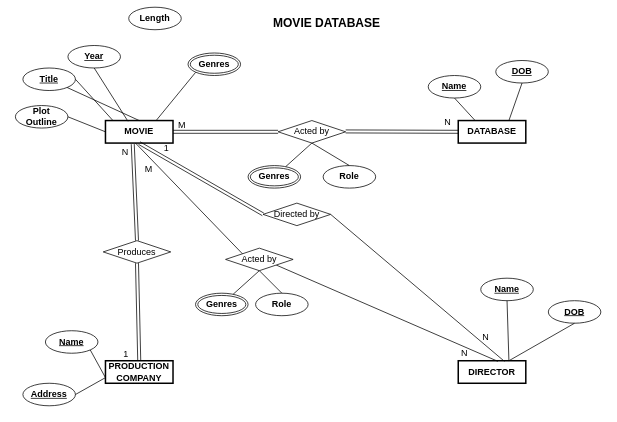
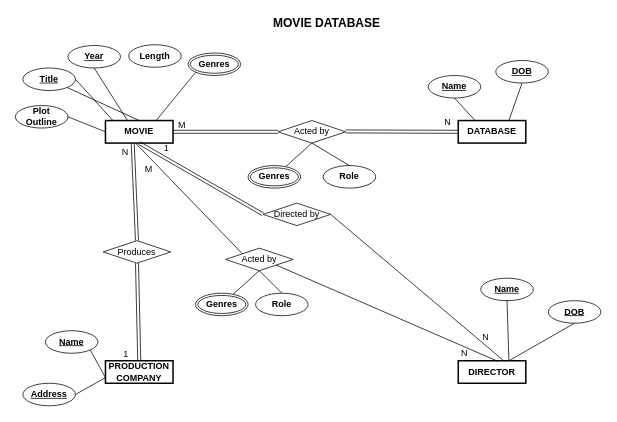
(155, 18) -> (155, 56)
